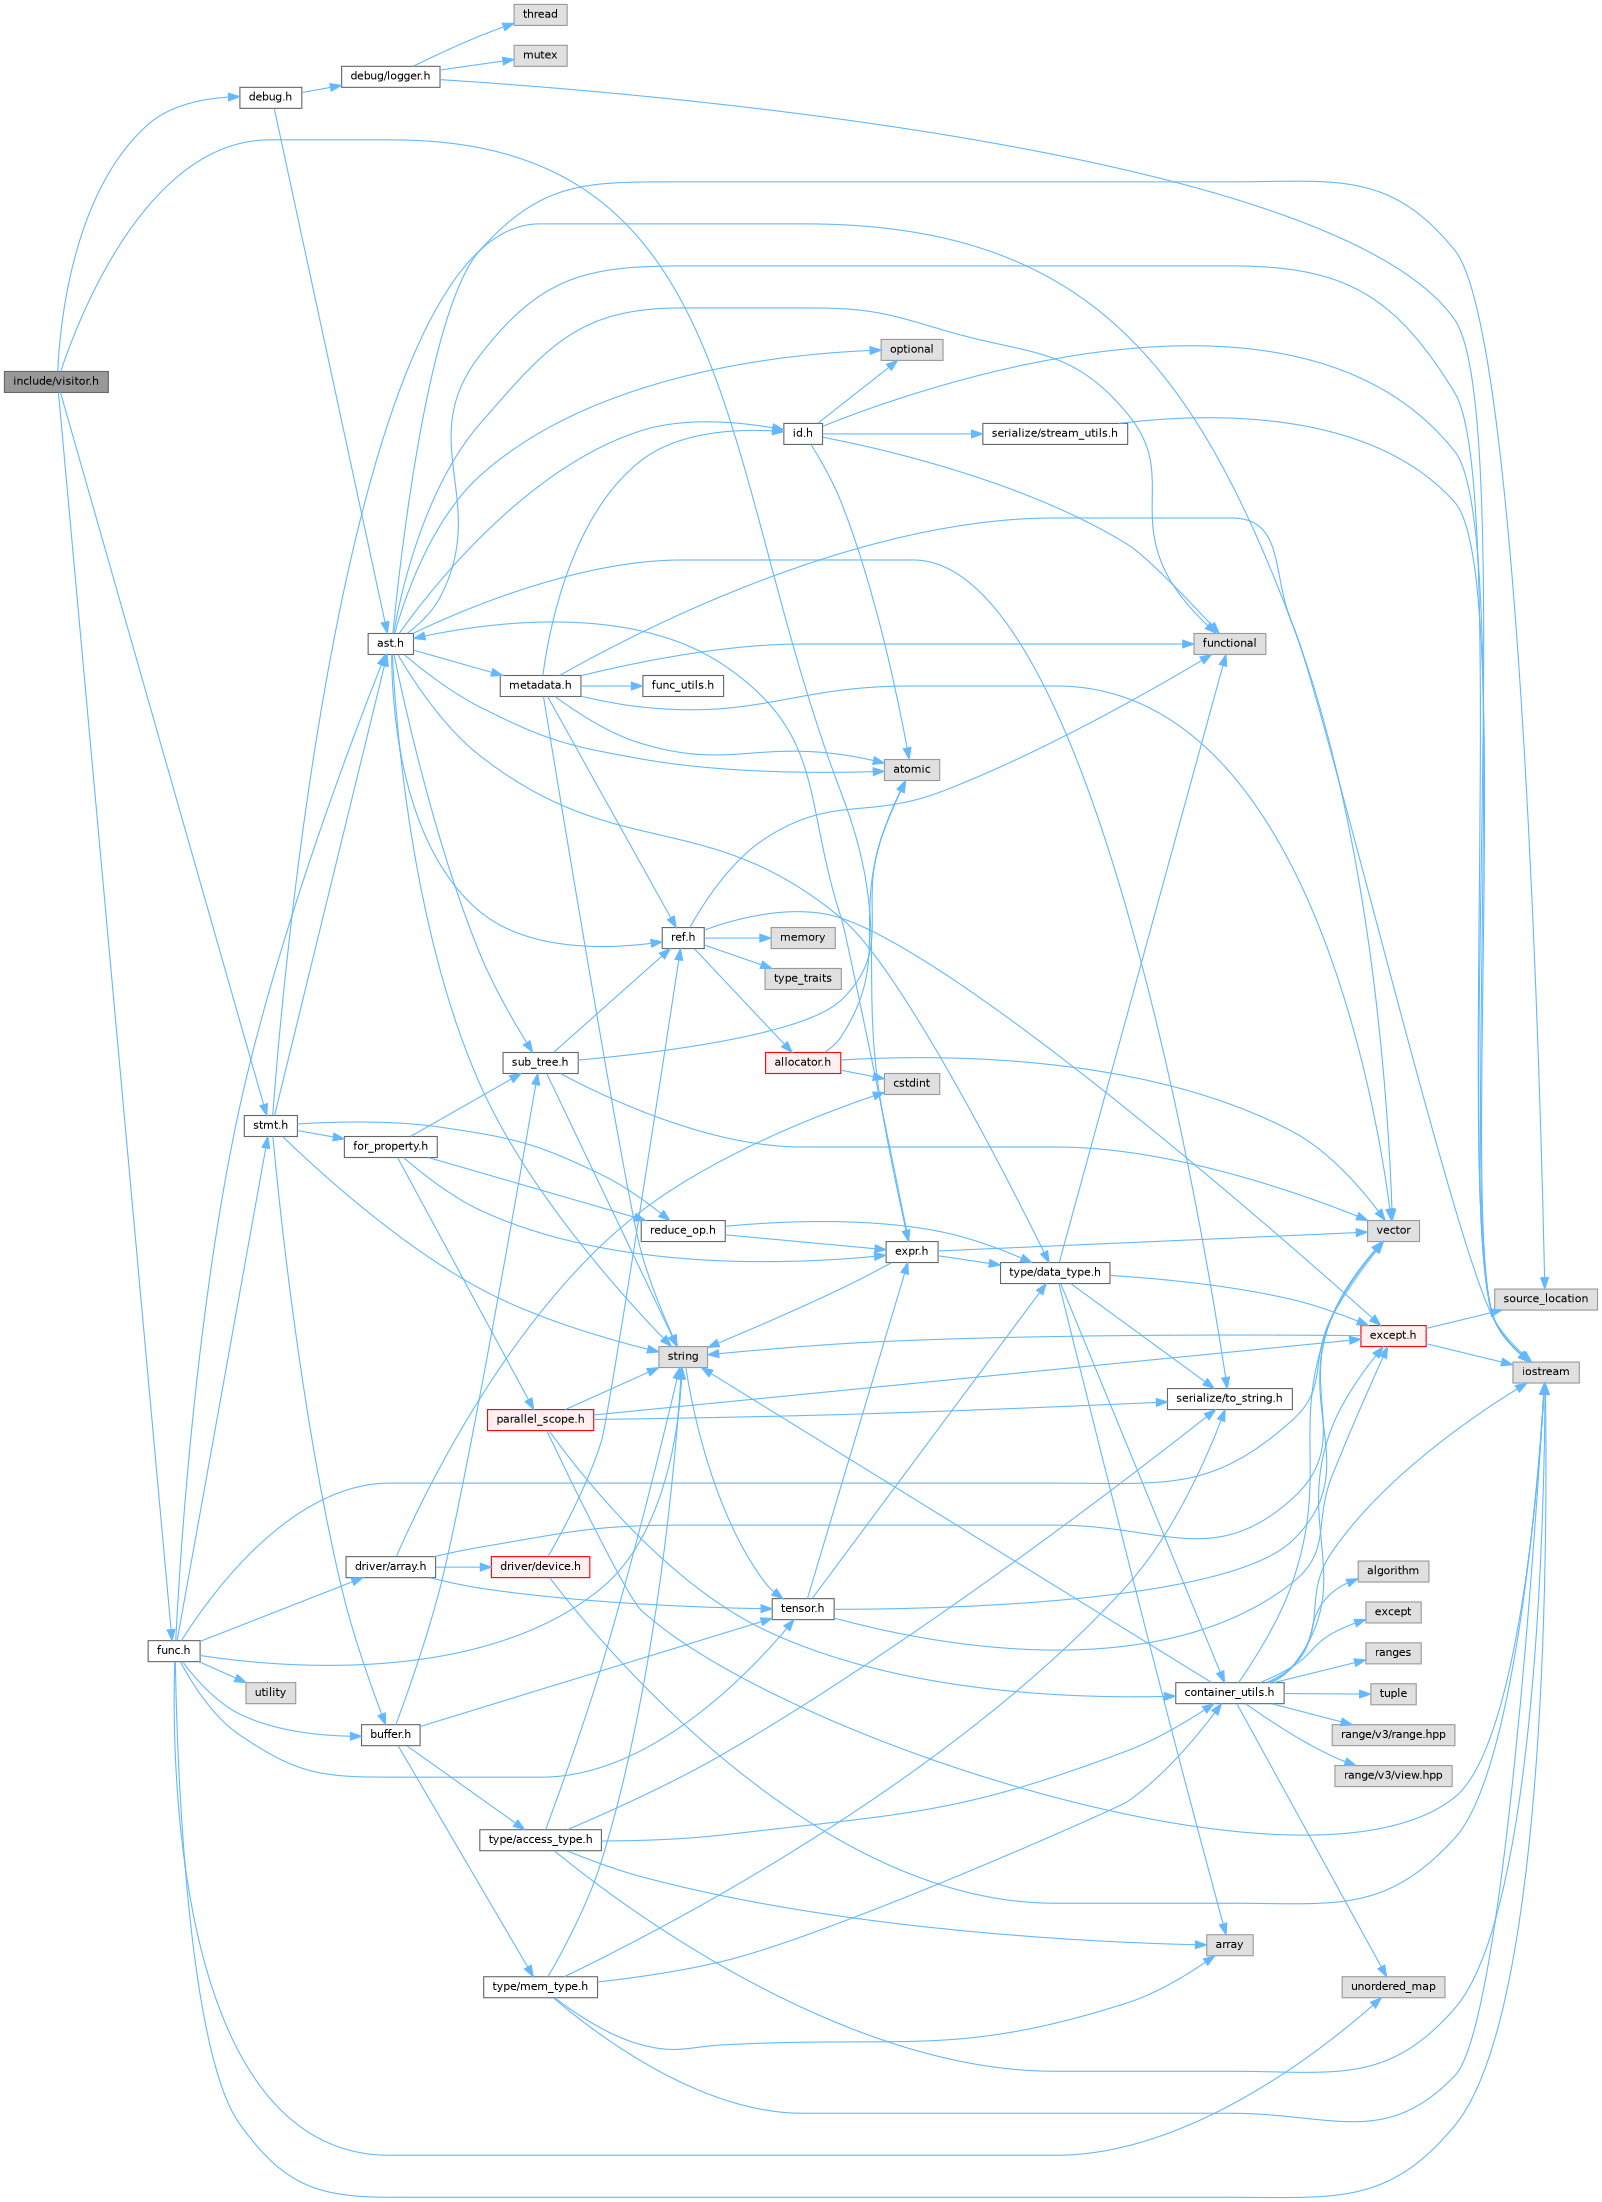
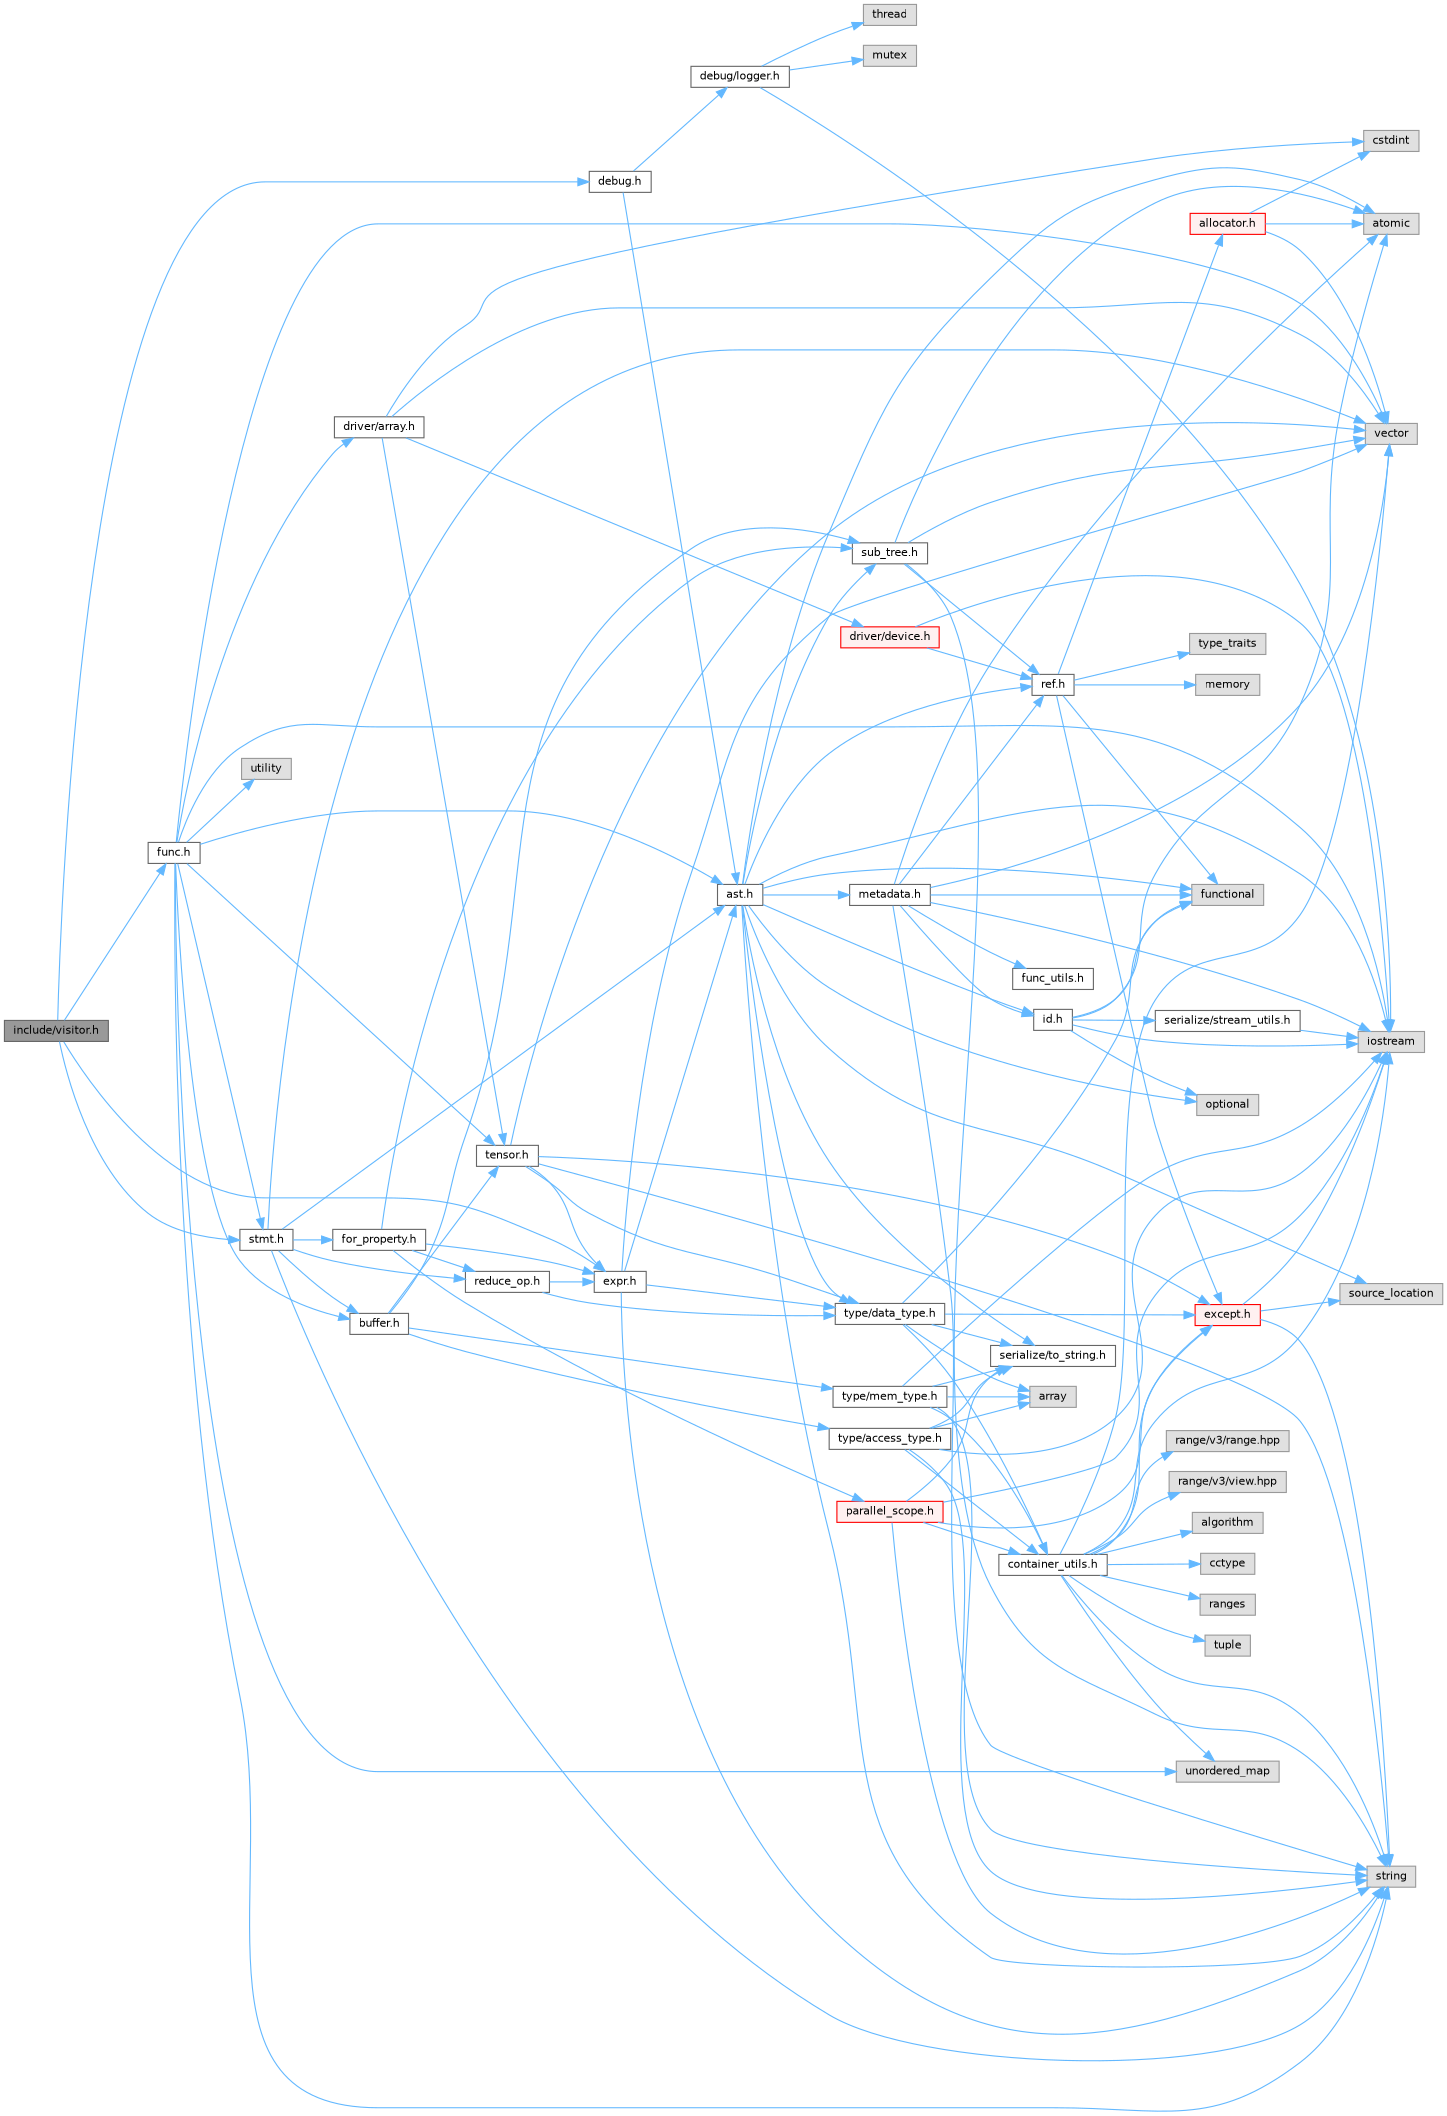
(718, 1492) -> (1108, 1334)
(1394, 1612) -> (1228, 1564)
